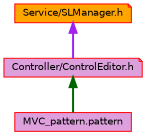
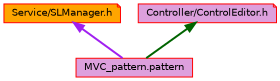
(73, 46) -> (102, 43)
